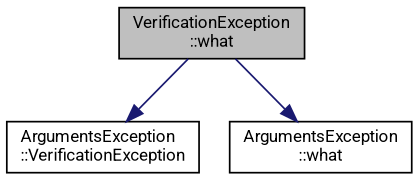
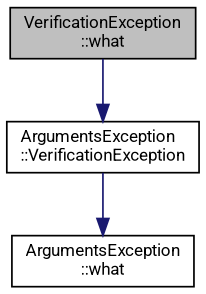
(260, 84) -> (103, 195)
